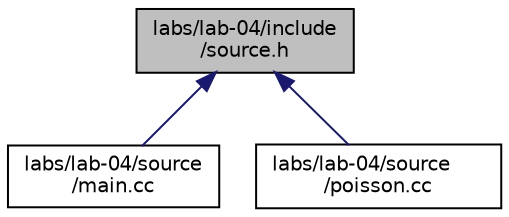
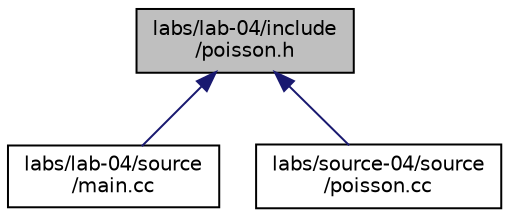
(245, 41) -> (245, 41)
(379, 176) -> (379, 176)
